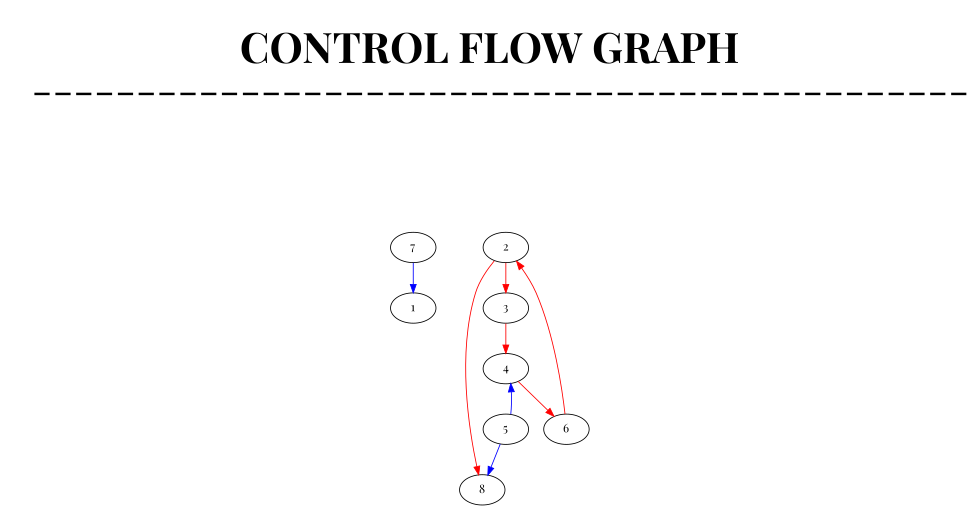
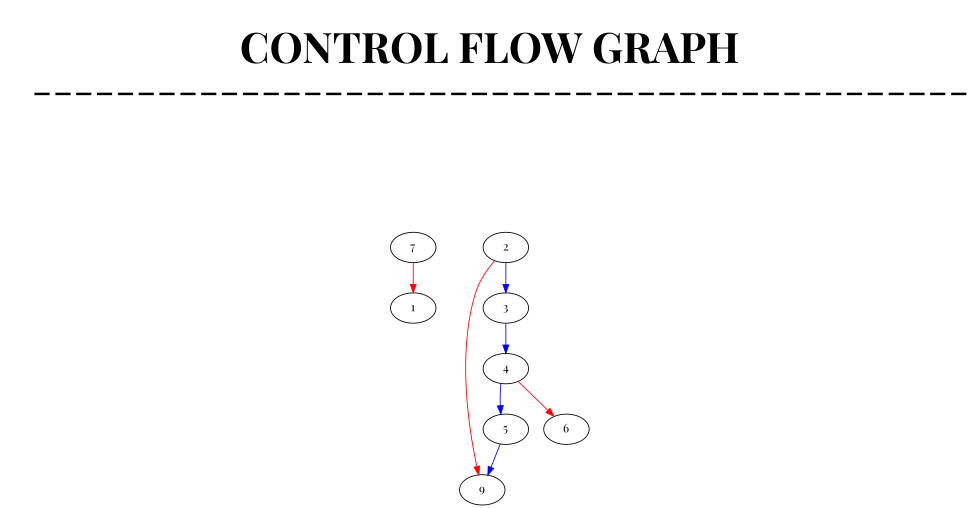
(413, 274) -> (413, 274)
(506, 274) -> (506, 274)
(506, 334) -> (506, 334)
(551, 338) -> none
(511, 403) -> (500, 395)
(482, 490) -> (482, 490)
